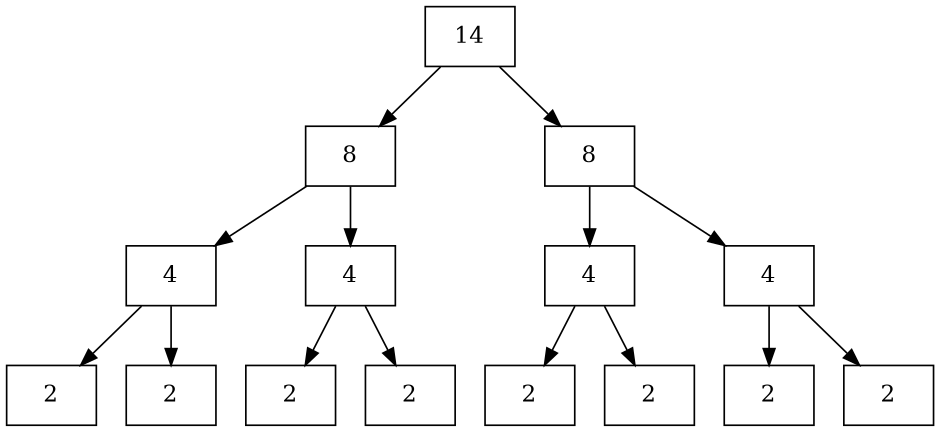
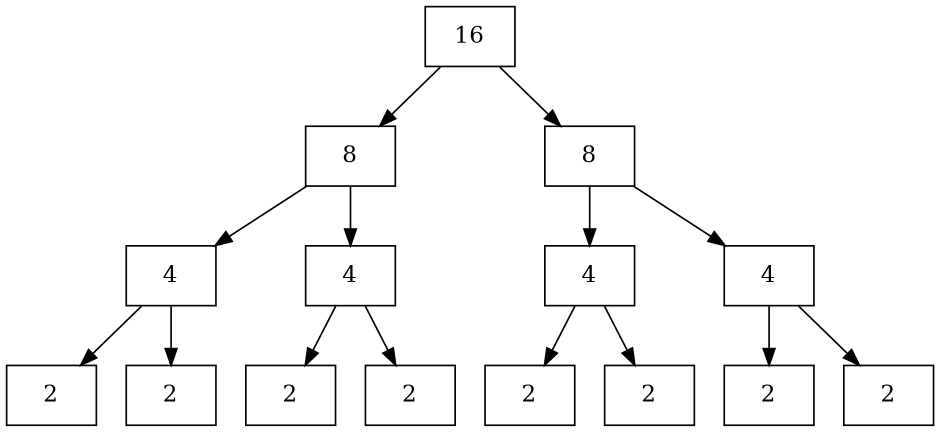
(470, 37) -> (470, 37)
